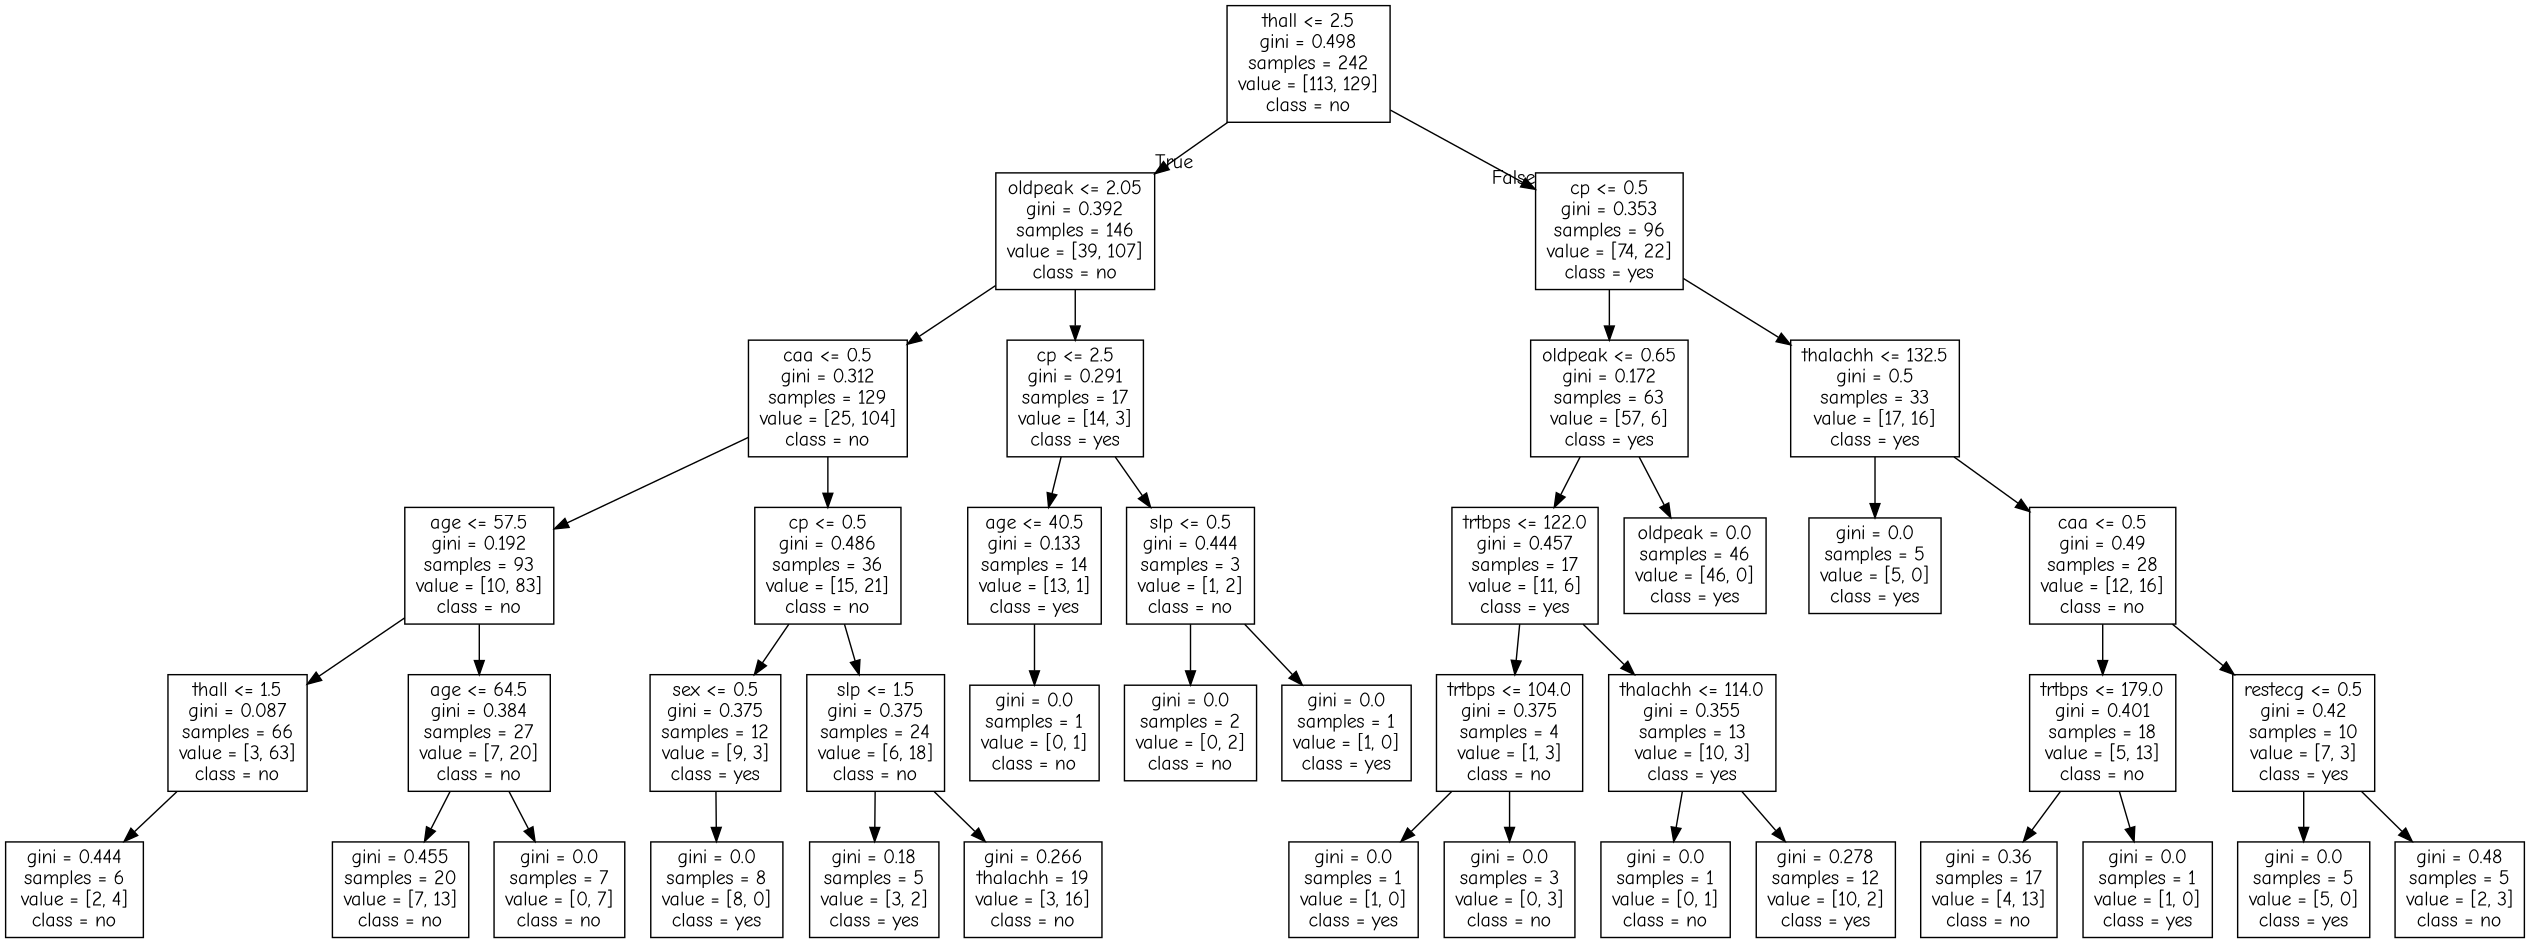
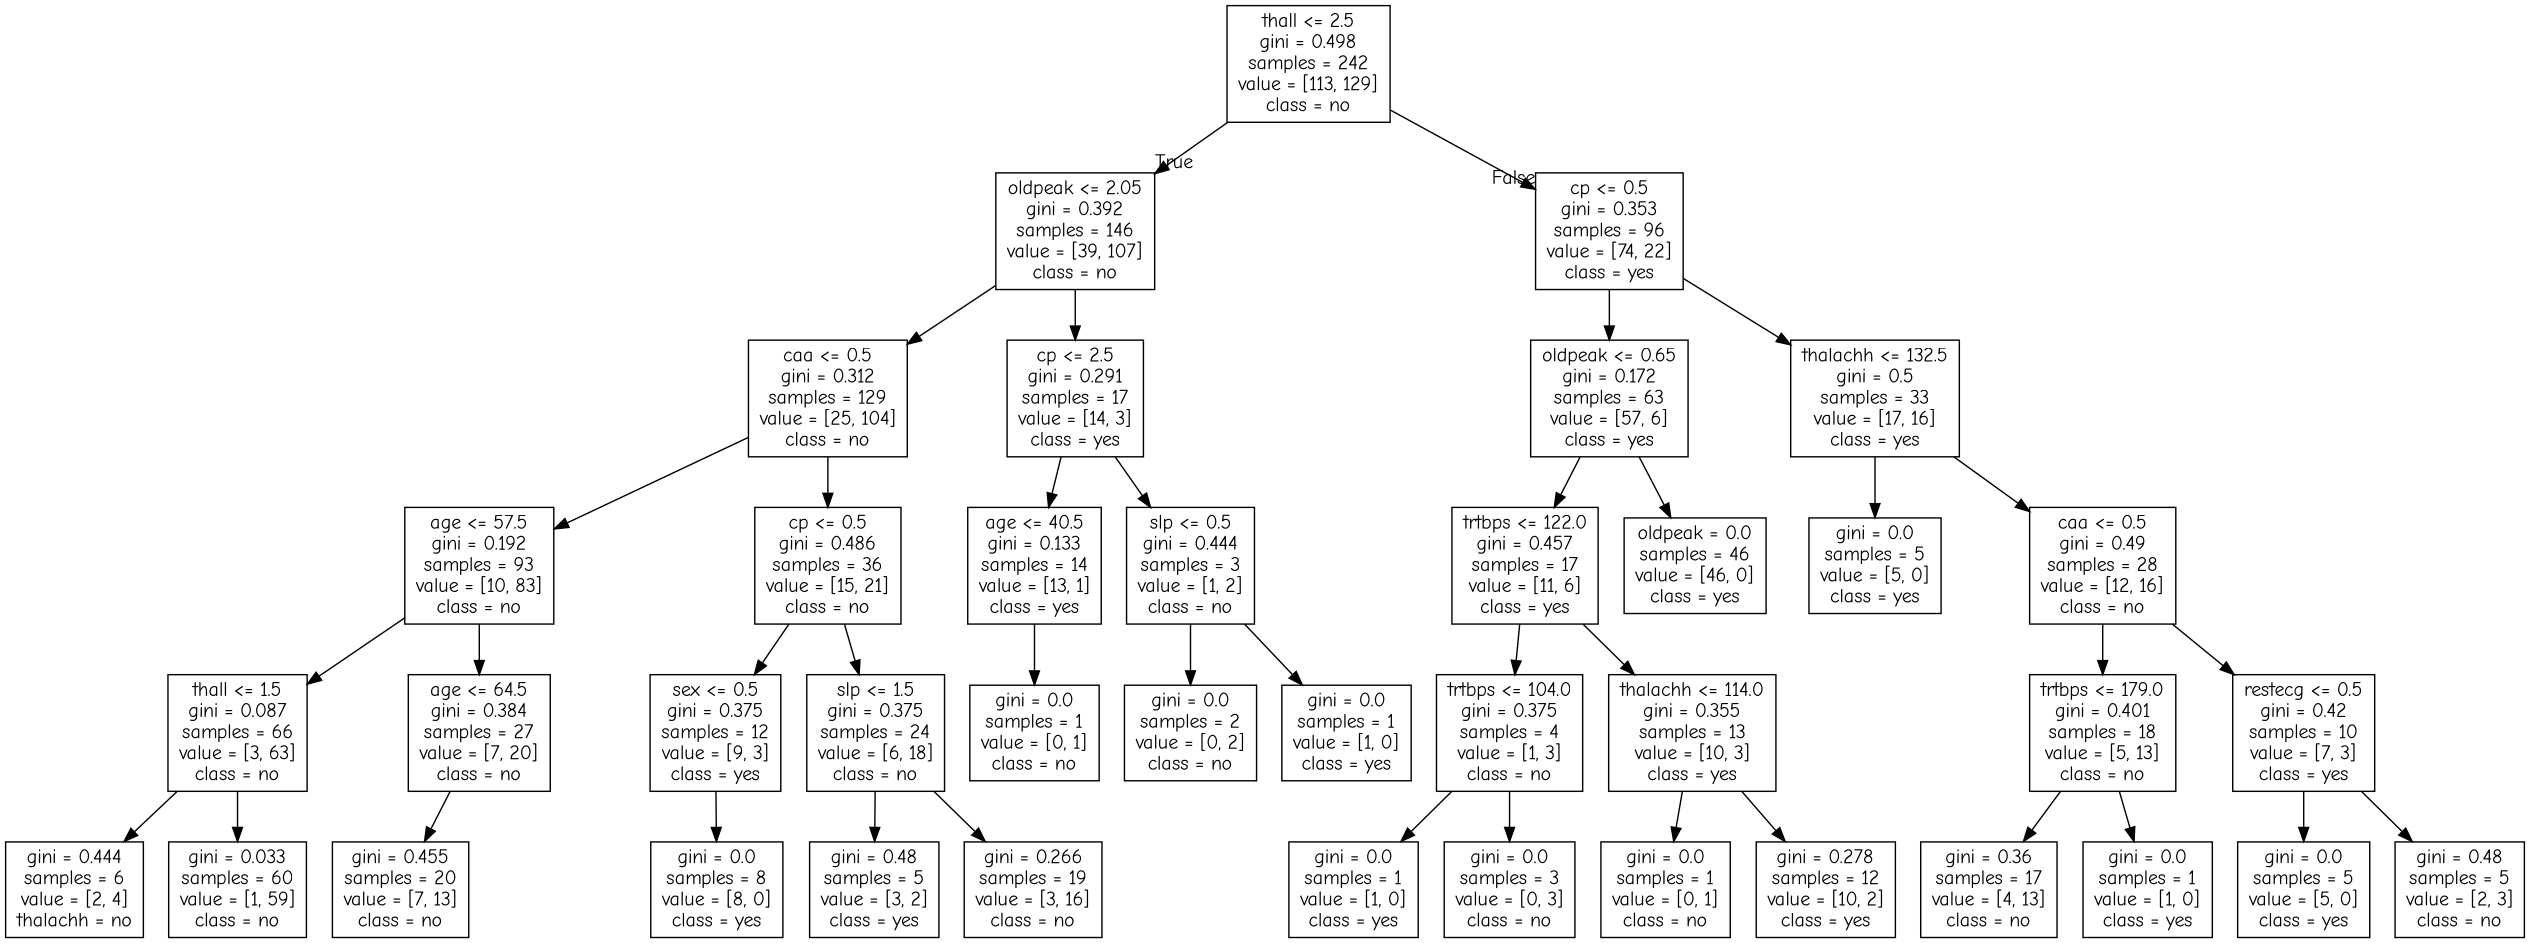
(74, 890) -> (74, 890)
none -> (238, 890)
(559, 890) -> none
(874, 890) -> (874, 890)
(1033, 890) -> (1033, 890)
